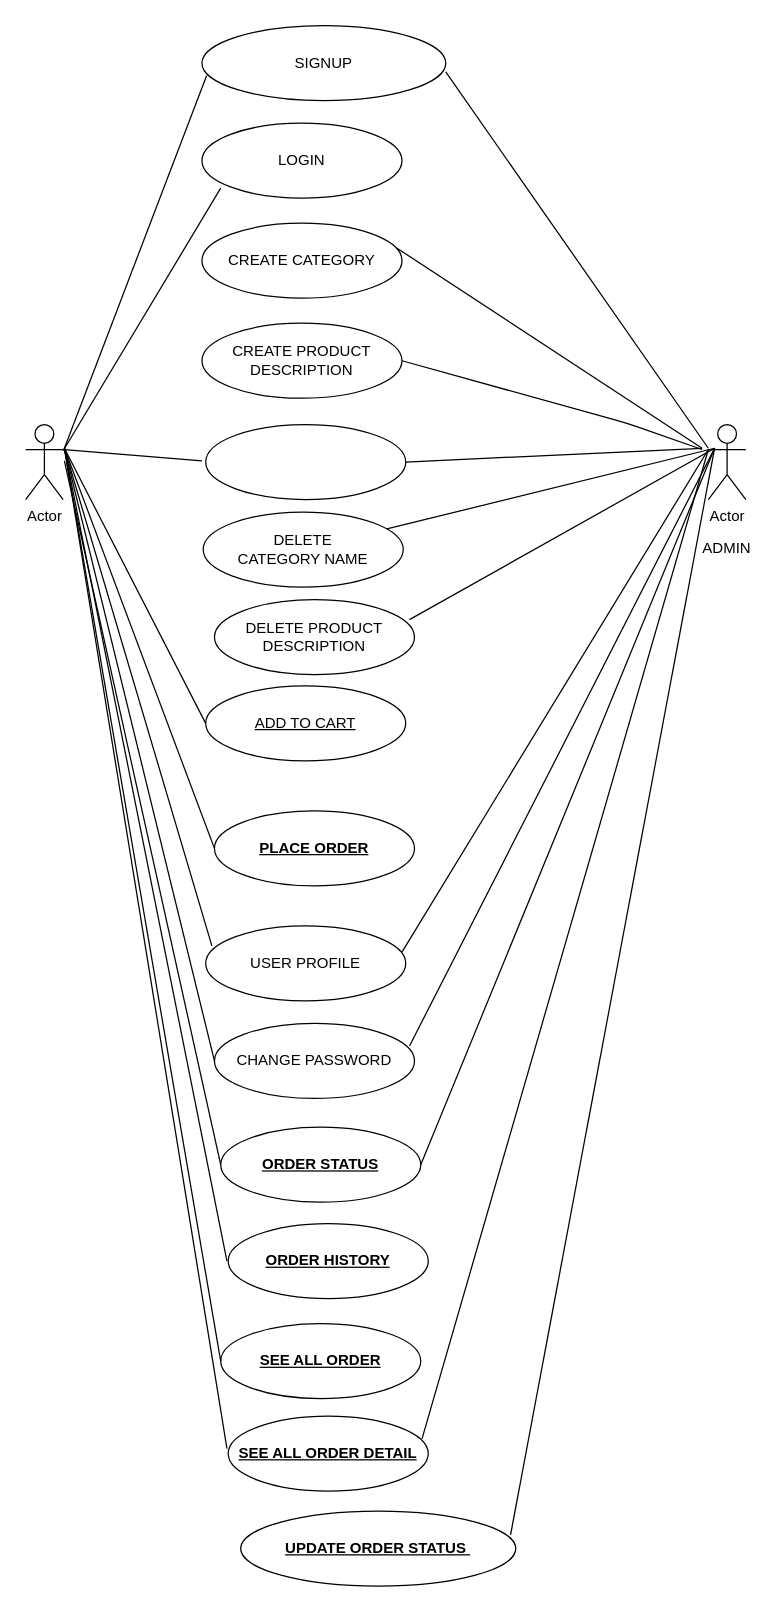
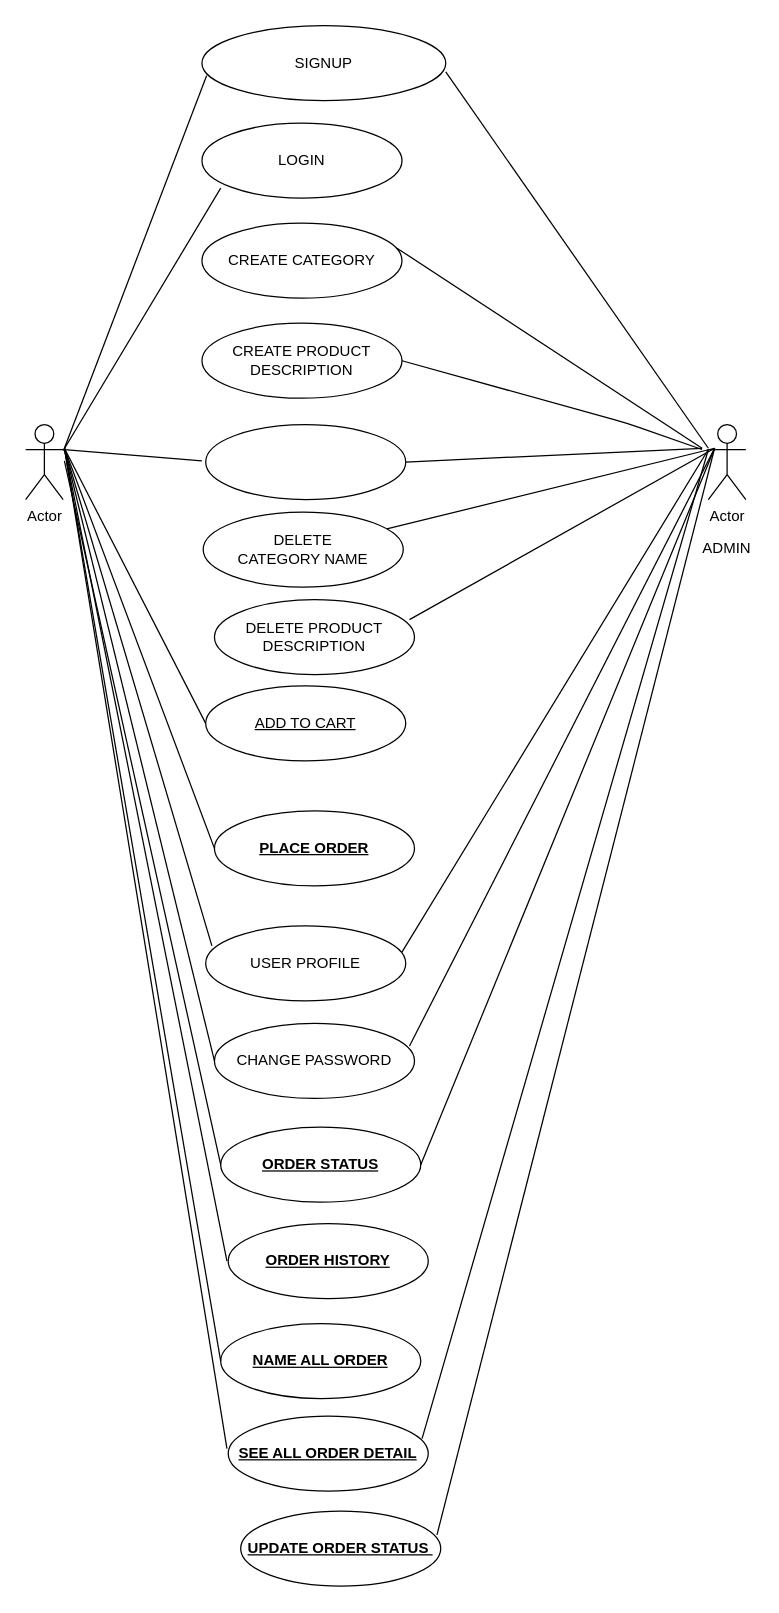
(321, 1361) -> (321, 1361)
(378, 1548) -> (341, 1548)
